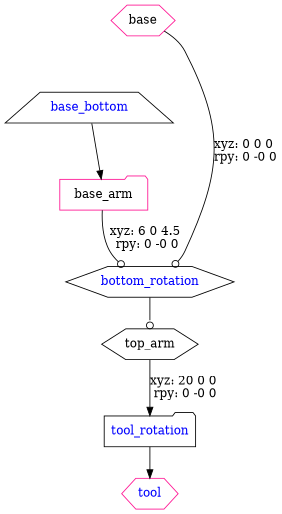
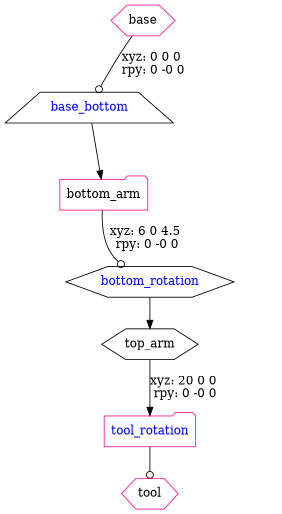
(214, 143) -> (116, 61)
(104, 195) -> (104, 195)
(150, 309) -> (150, 309)
(150, 431) -> (150, 431)
(150, 459) -> (150, 459)
(150, 494) -> (150, 494)
